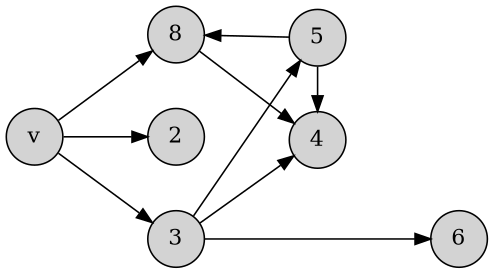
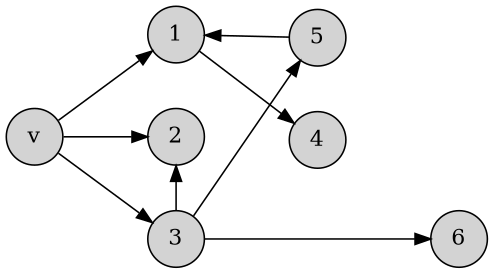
(176, 35) -> (176, 35)
(318, 81) -> none
(240, 194) -> (176, 196)
